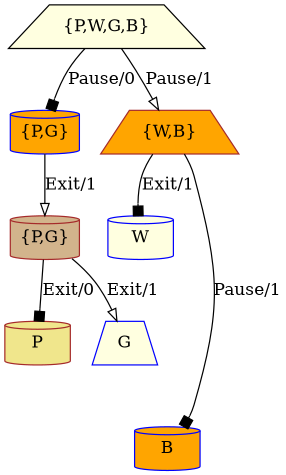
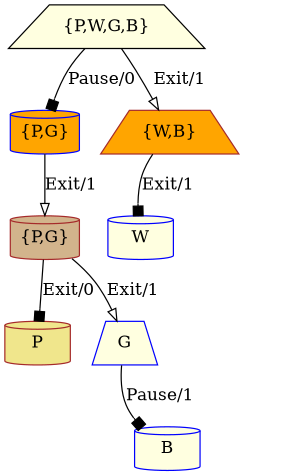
(179, 79) -> (179, 79)
(214, 284) -> (123, 393)
(167, 449) -> (167, 449)
